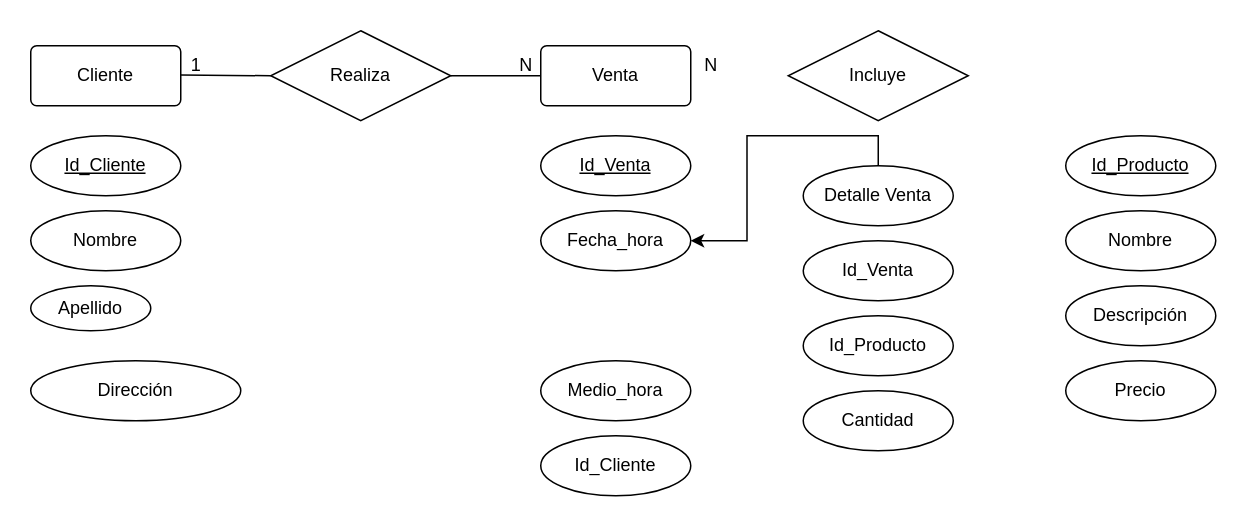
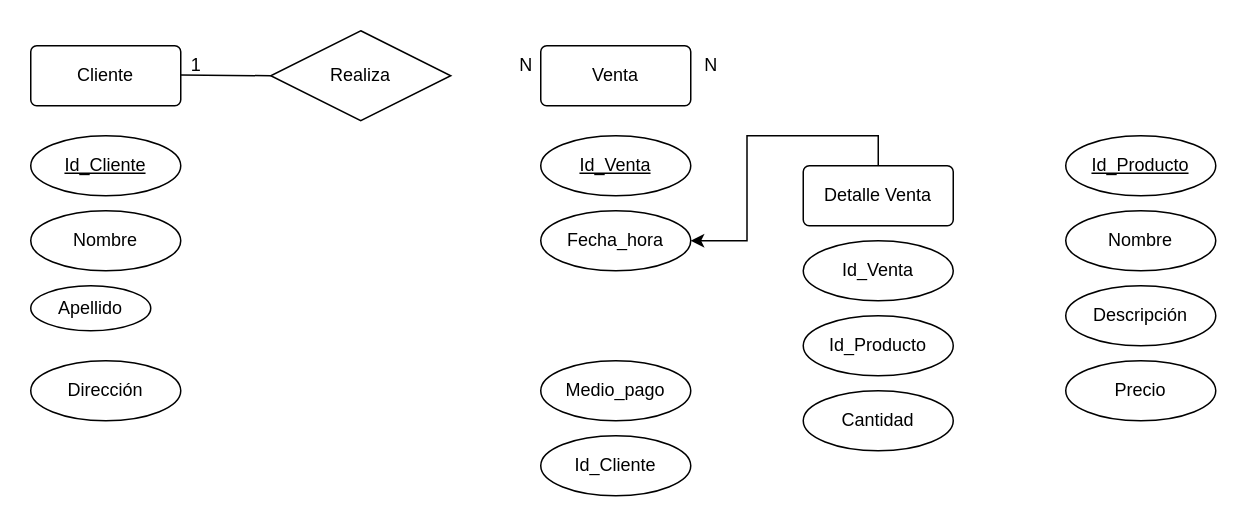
(496, 76) -> none
(878, 76) -> none
(878, 196) -> (878, 196)
(136, 391) -> (106, 391)
(616, 391) -> (616, 391)
